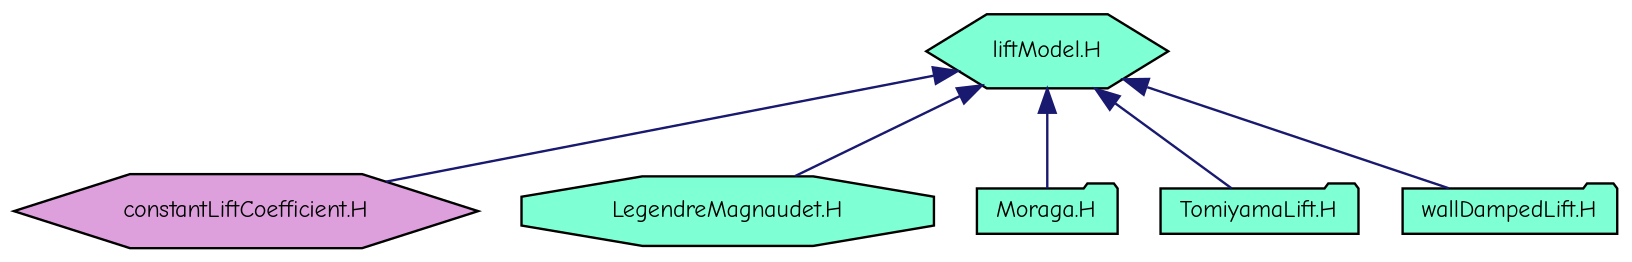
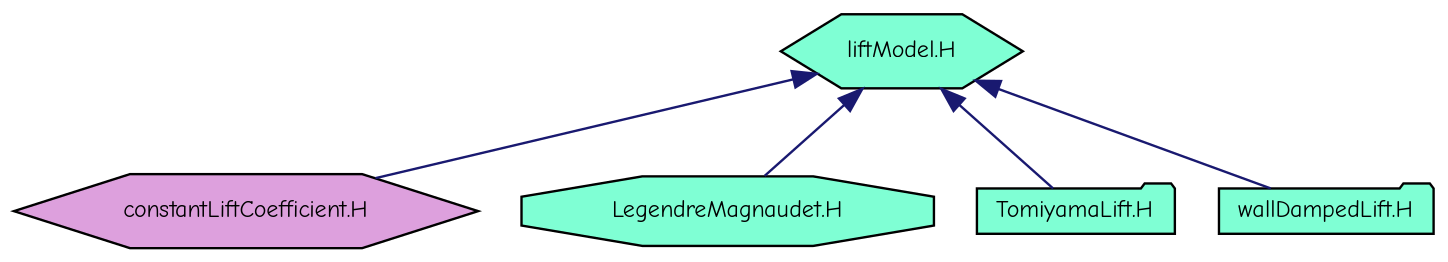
(1047, 211) -> none
